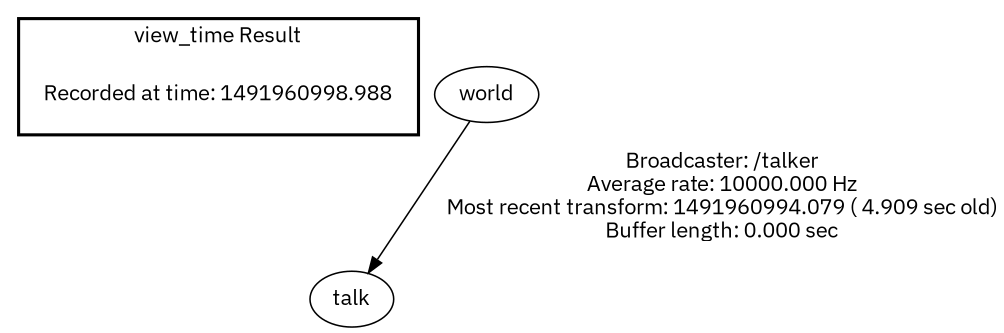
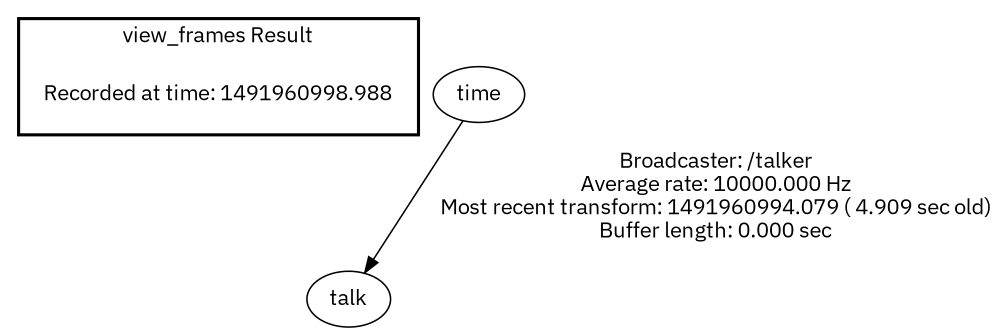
(219, 36) -> (219, 36)
(487, 95) -> (479, 95)
